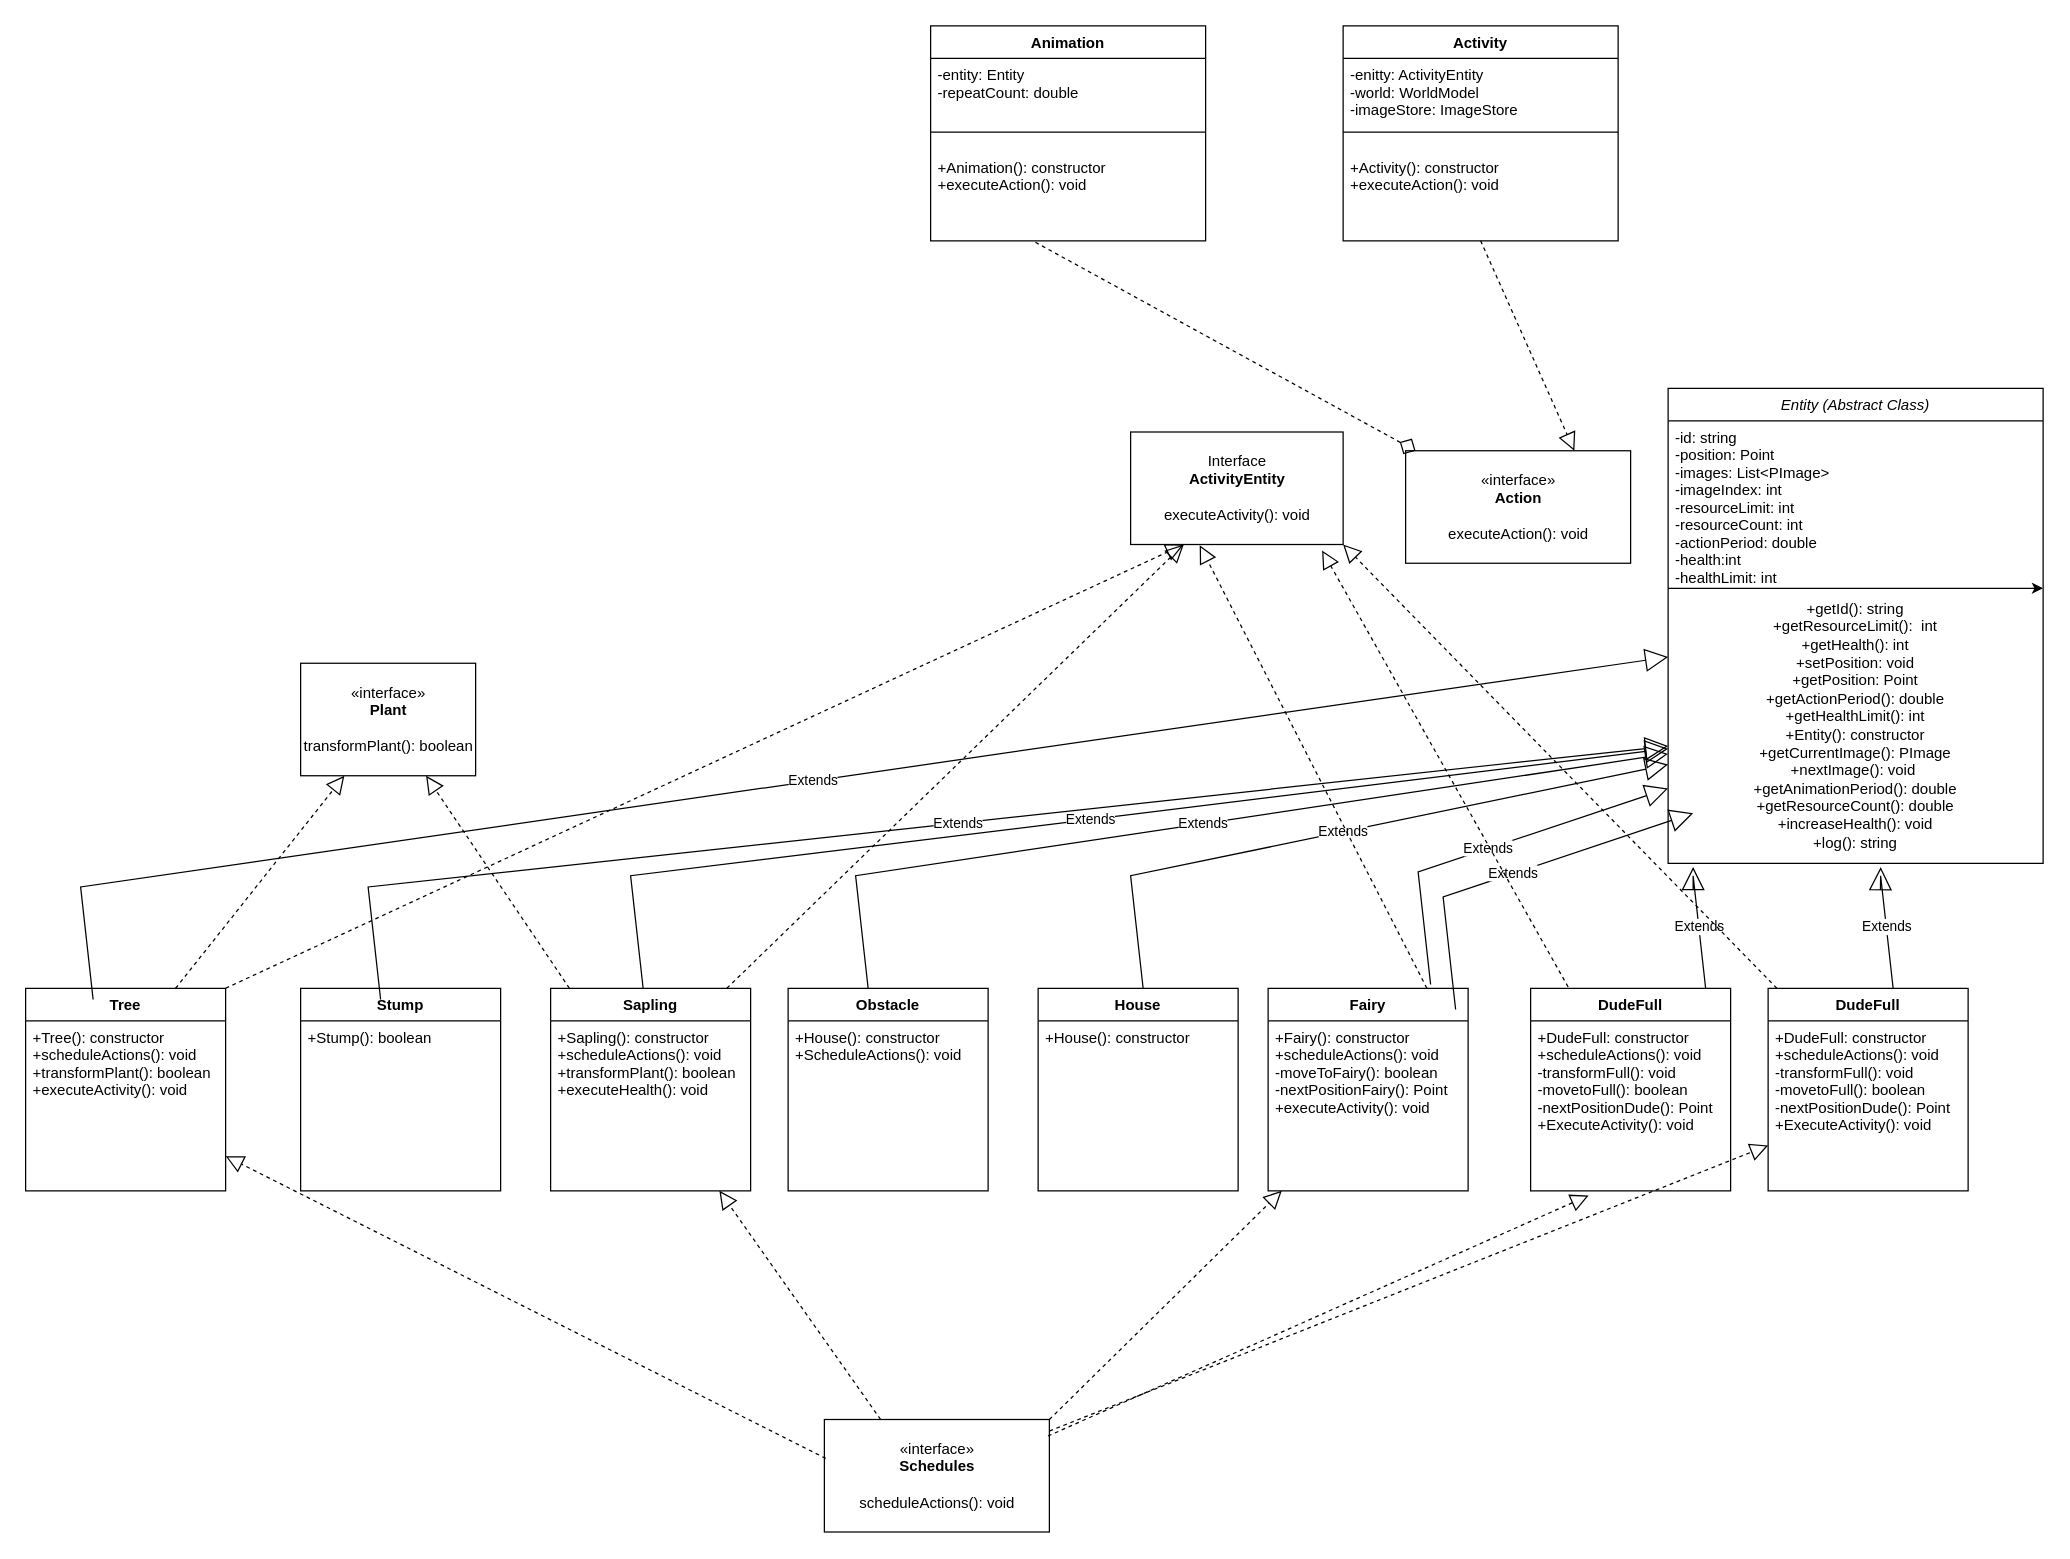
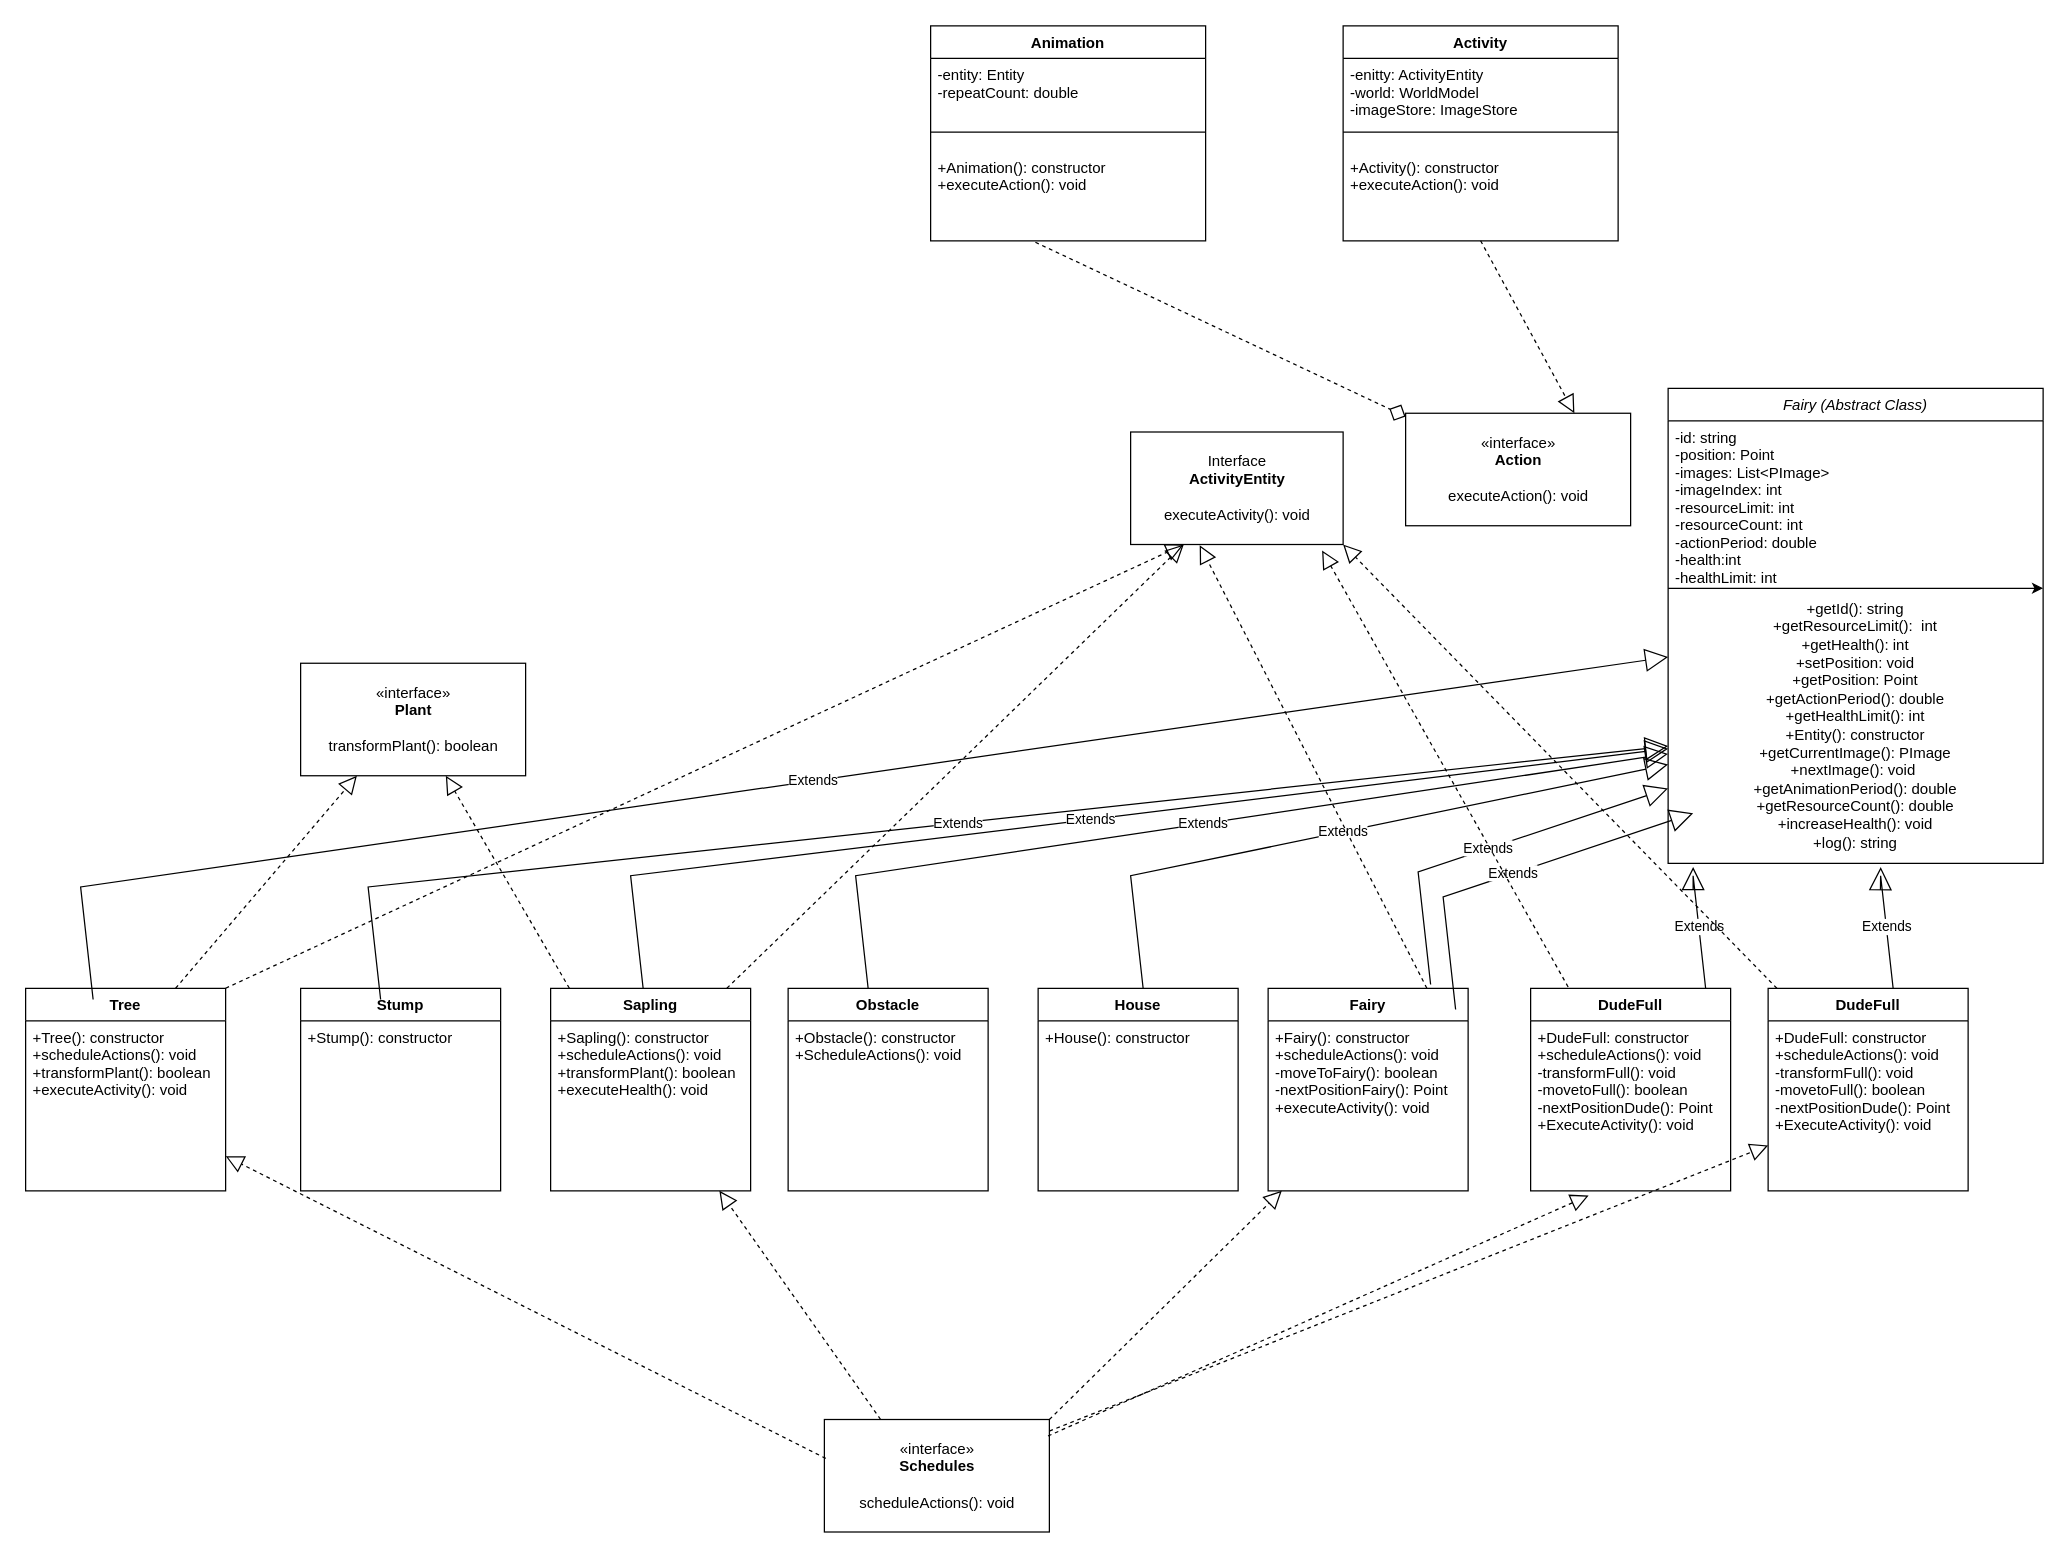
(1855, 405) -> (1855, 405)
(1518, 507) -> (1518, 469)
(388, 719) -> (413, 719)
(373, 1038) -> (392, 1038)
(879, 1038) -> (890, 1038)
